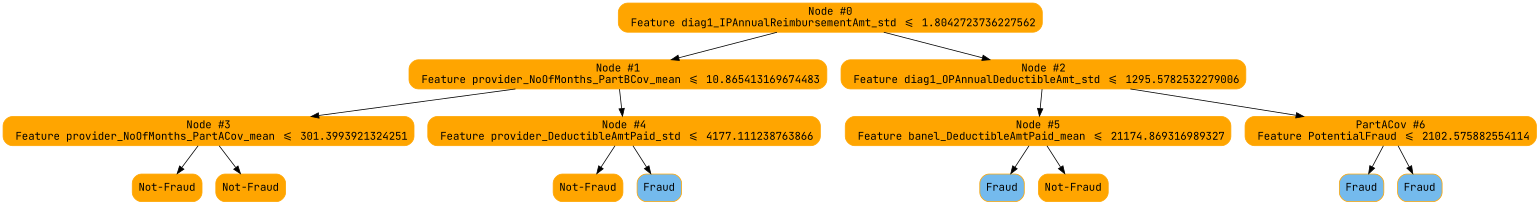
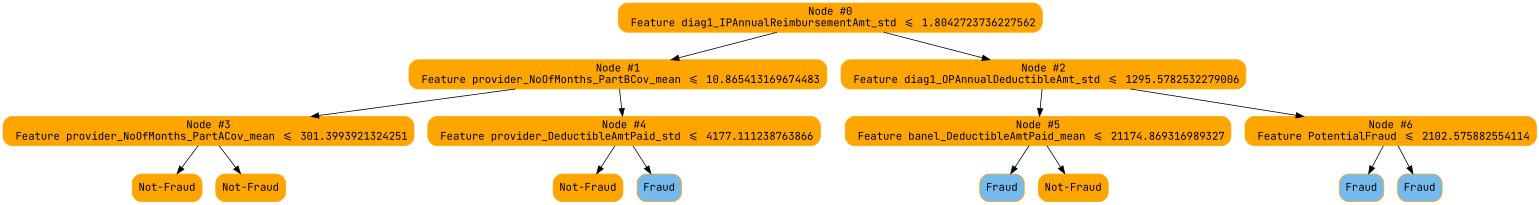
(1391, 131) -> (1391, 131)
